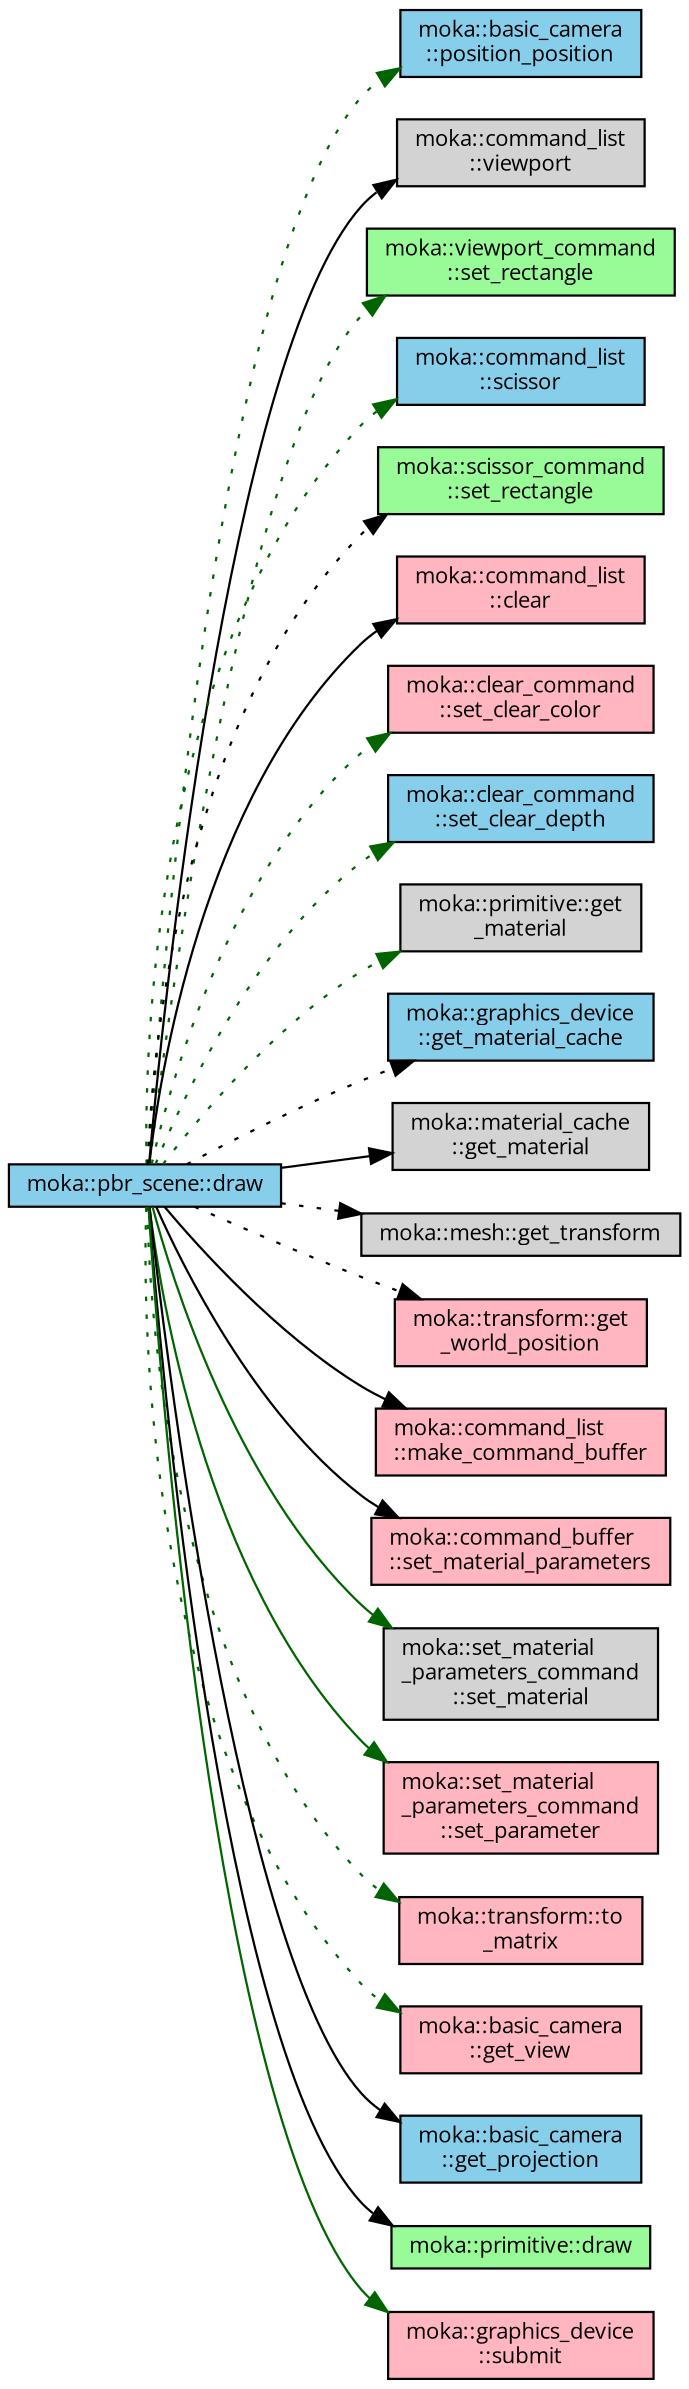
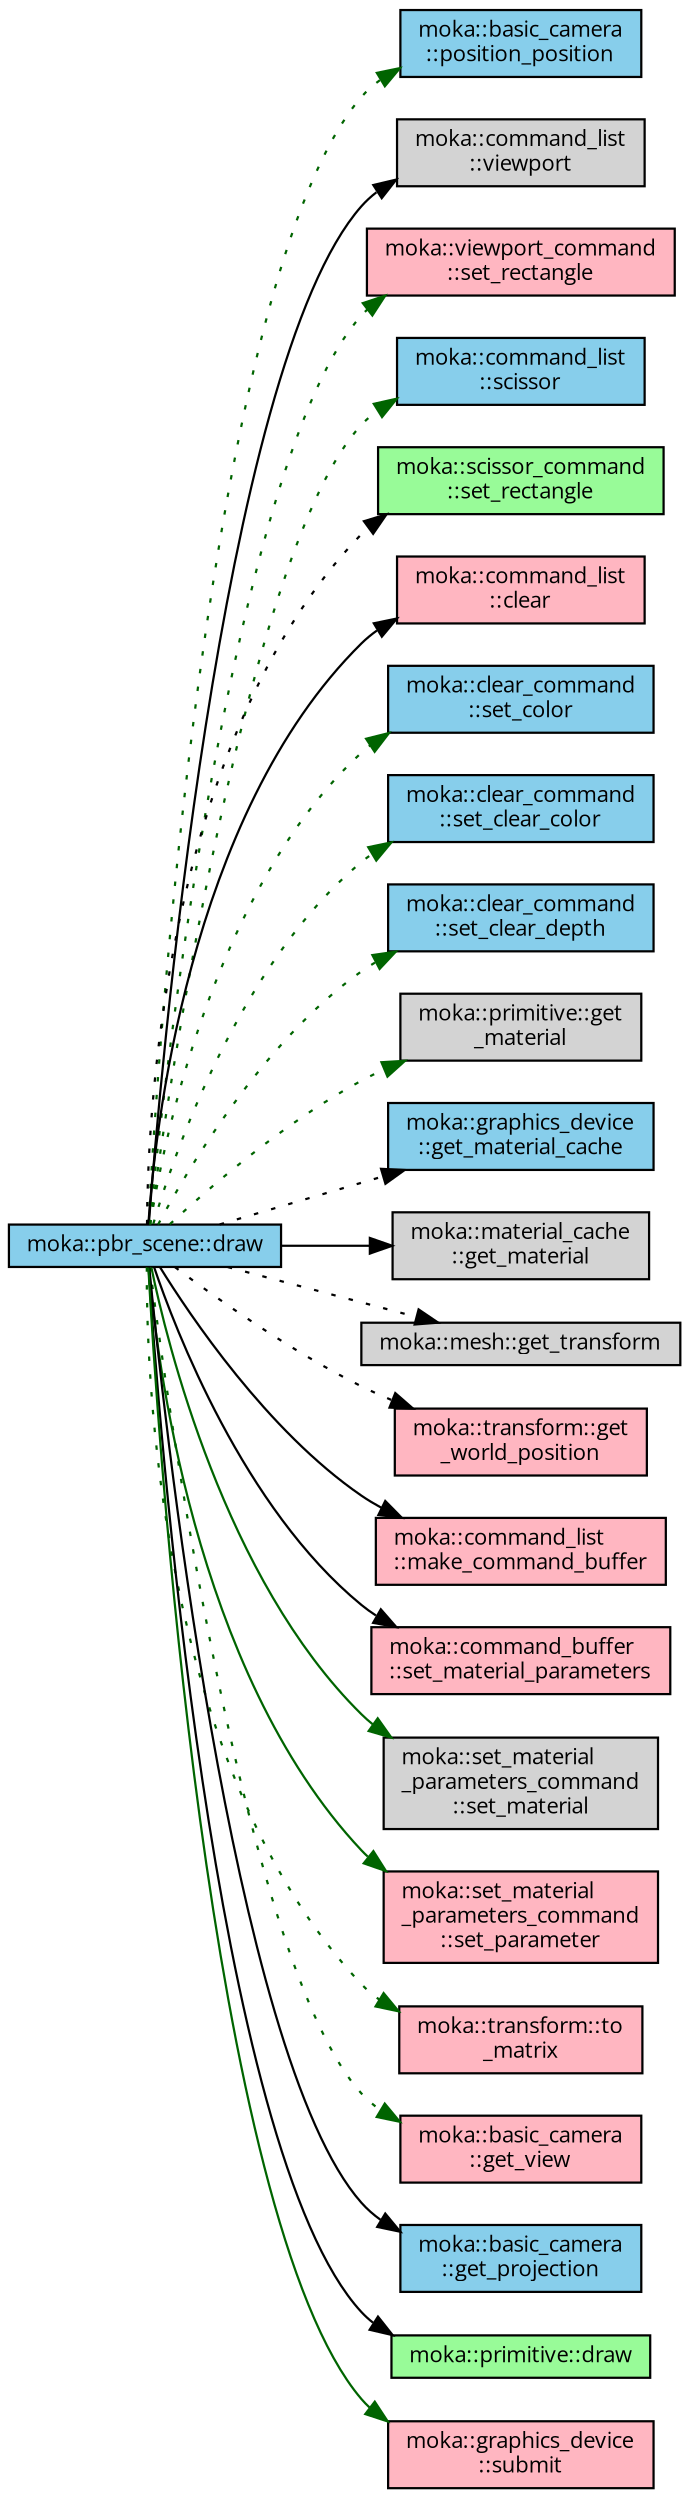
(521, 262) -> (521, 262)
none -> (521, 699)
(521, 699) -> (521, 809)
